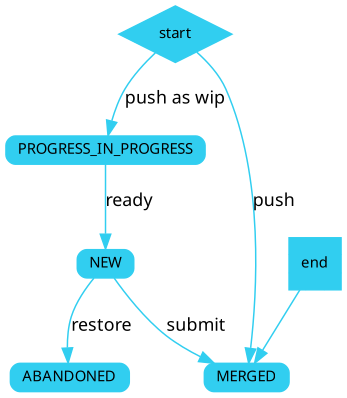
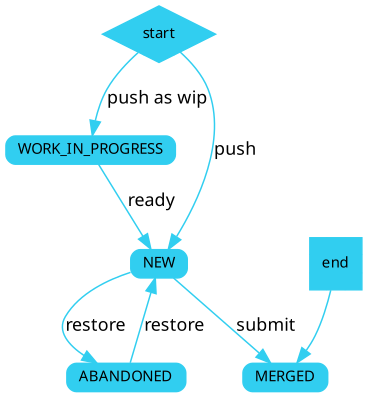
(106, 150) -> (91, 150)
(252, 193) -> (213, 143)
none -> (141, 328)
